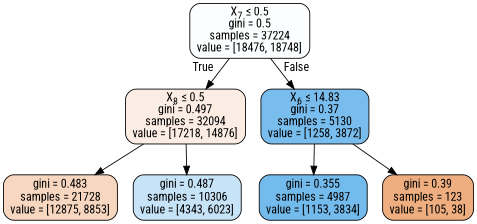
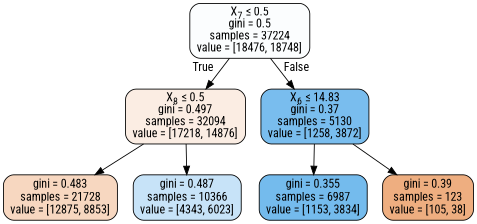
(187, 197) -> (187, 197)
(313, 197) -> (313, 197)
